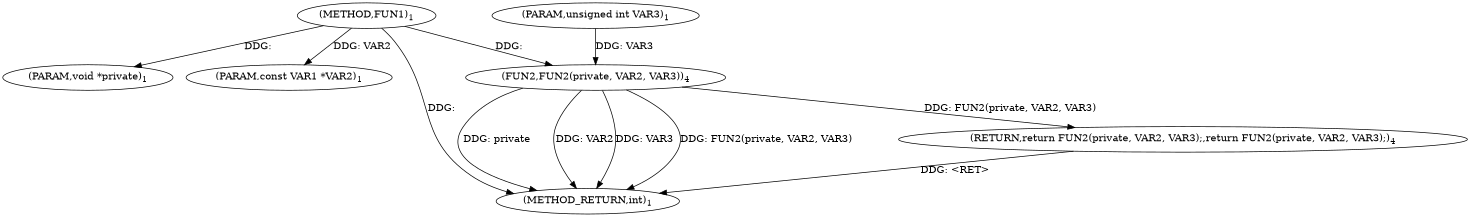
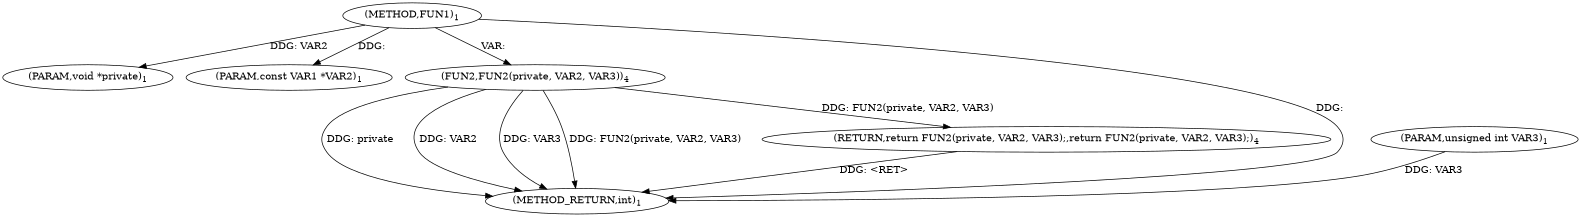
(596, 43) -> (1063, 195)
(260, 47) -> (299, 47)
(362, 47) -> (373, 47)
(511, 47) -> (495, 47)
